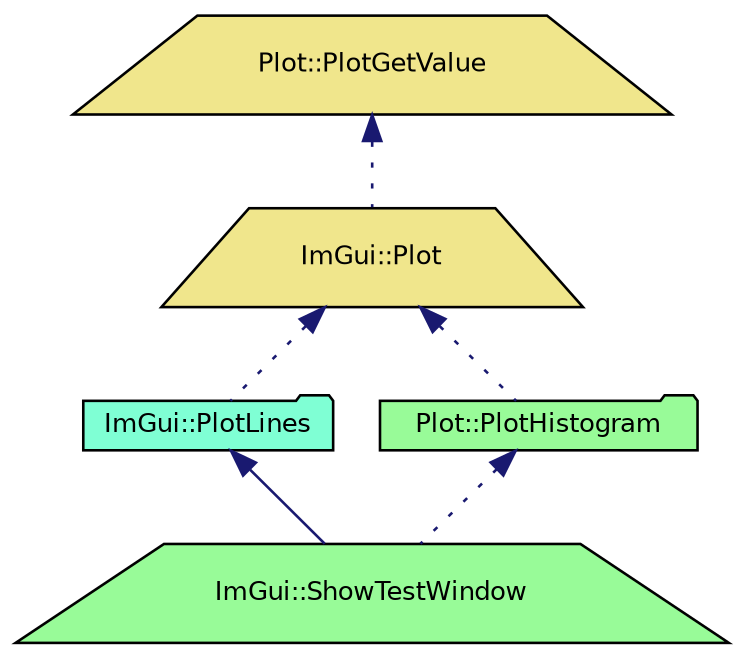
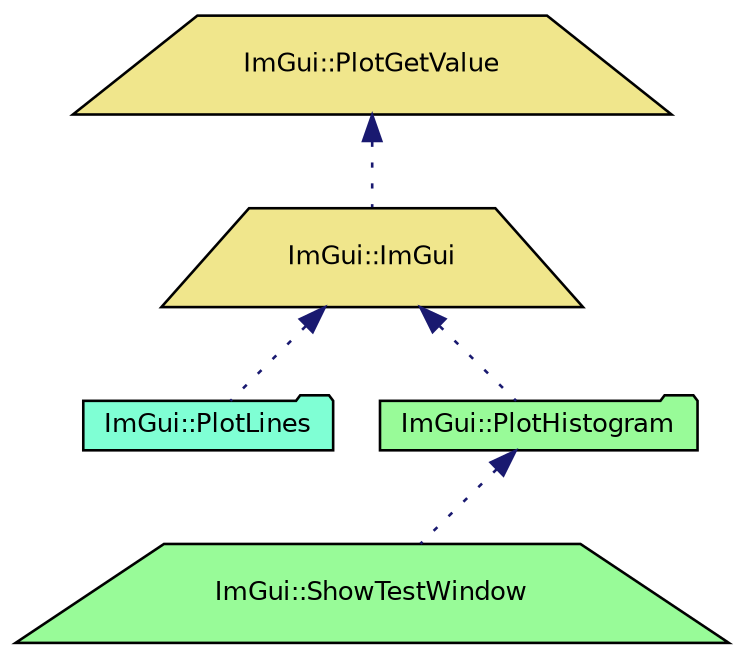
(372, 65) -> (372, 65)
(372, 258) -> (372, 258)
(539, 426) -> (539, 426)
(287, 507) -> none
